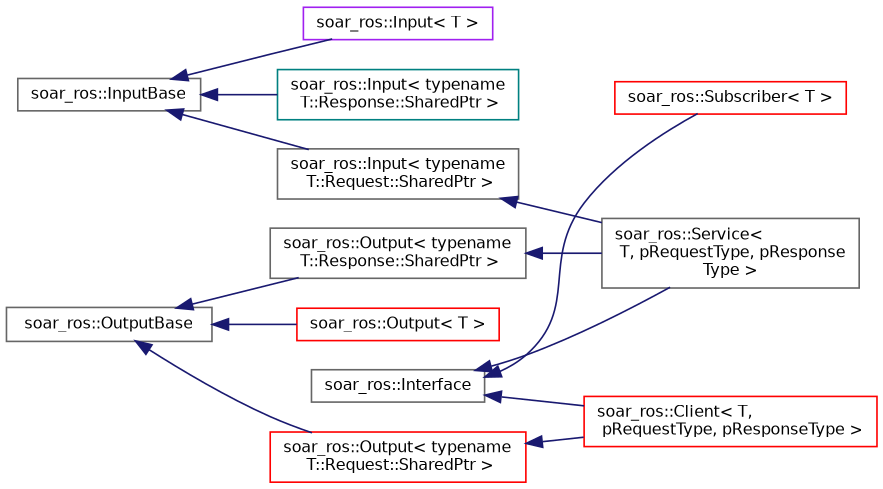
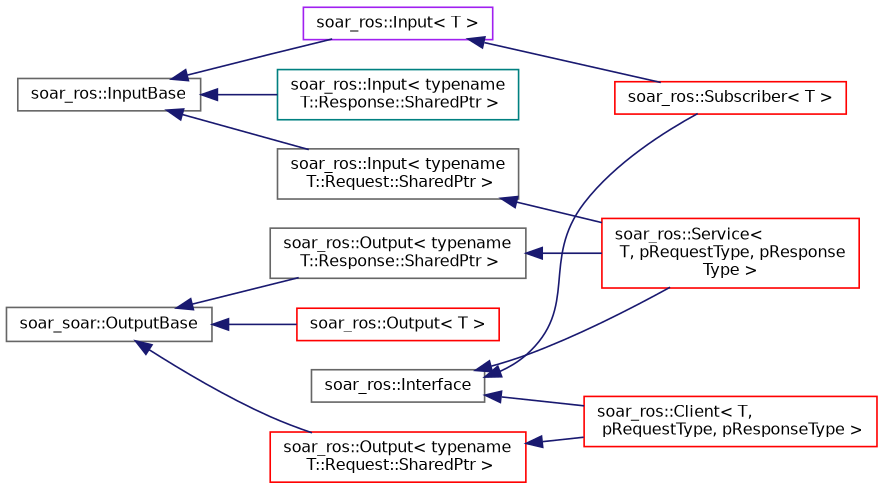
none -> (573, 63)
(731, 253) -> (731, 253)
(109, 324) -> (109, 324)
